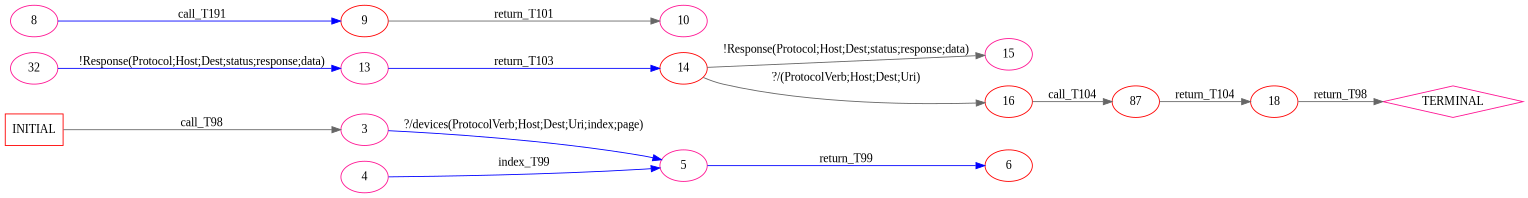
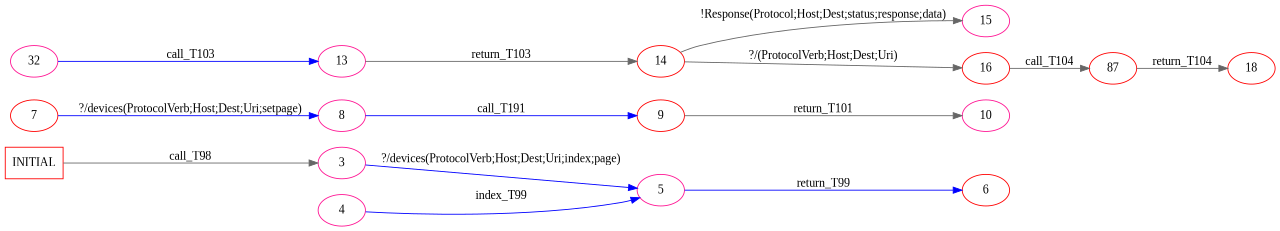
(202, 62) -> (191, 55)
(520, 68) -> (497, 61)
(1453, 102) -> none
none -> (34, 116)
